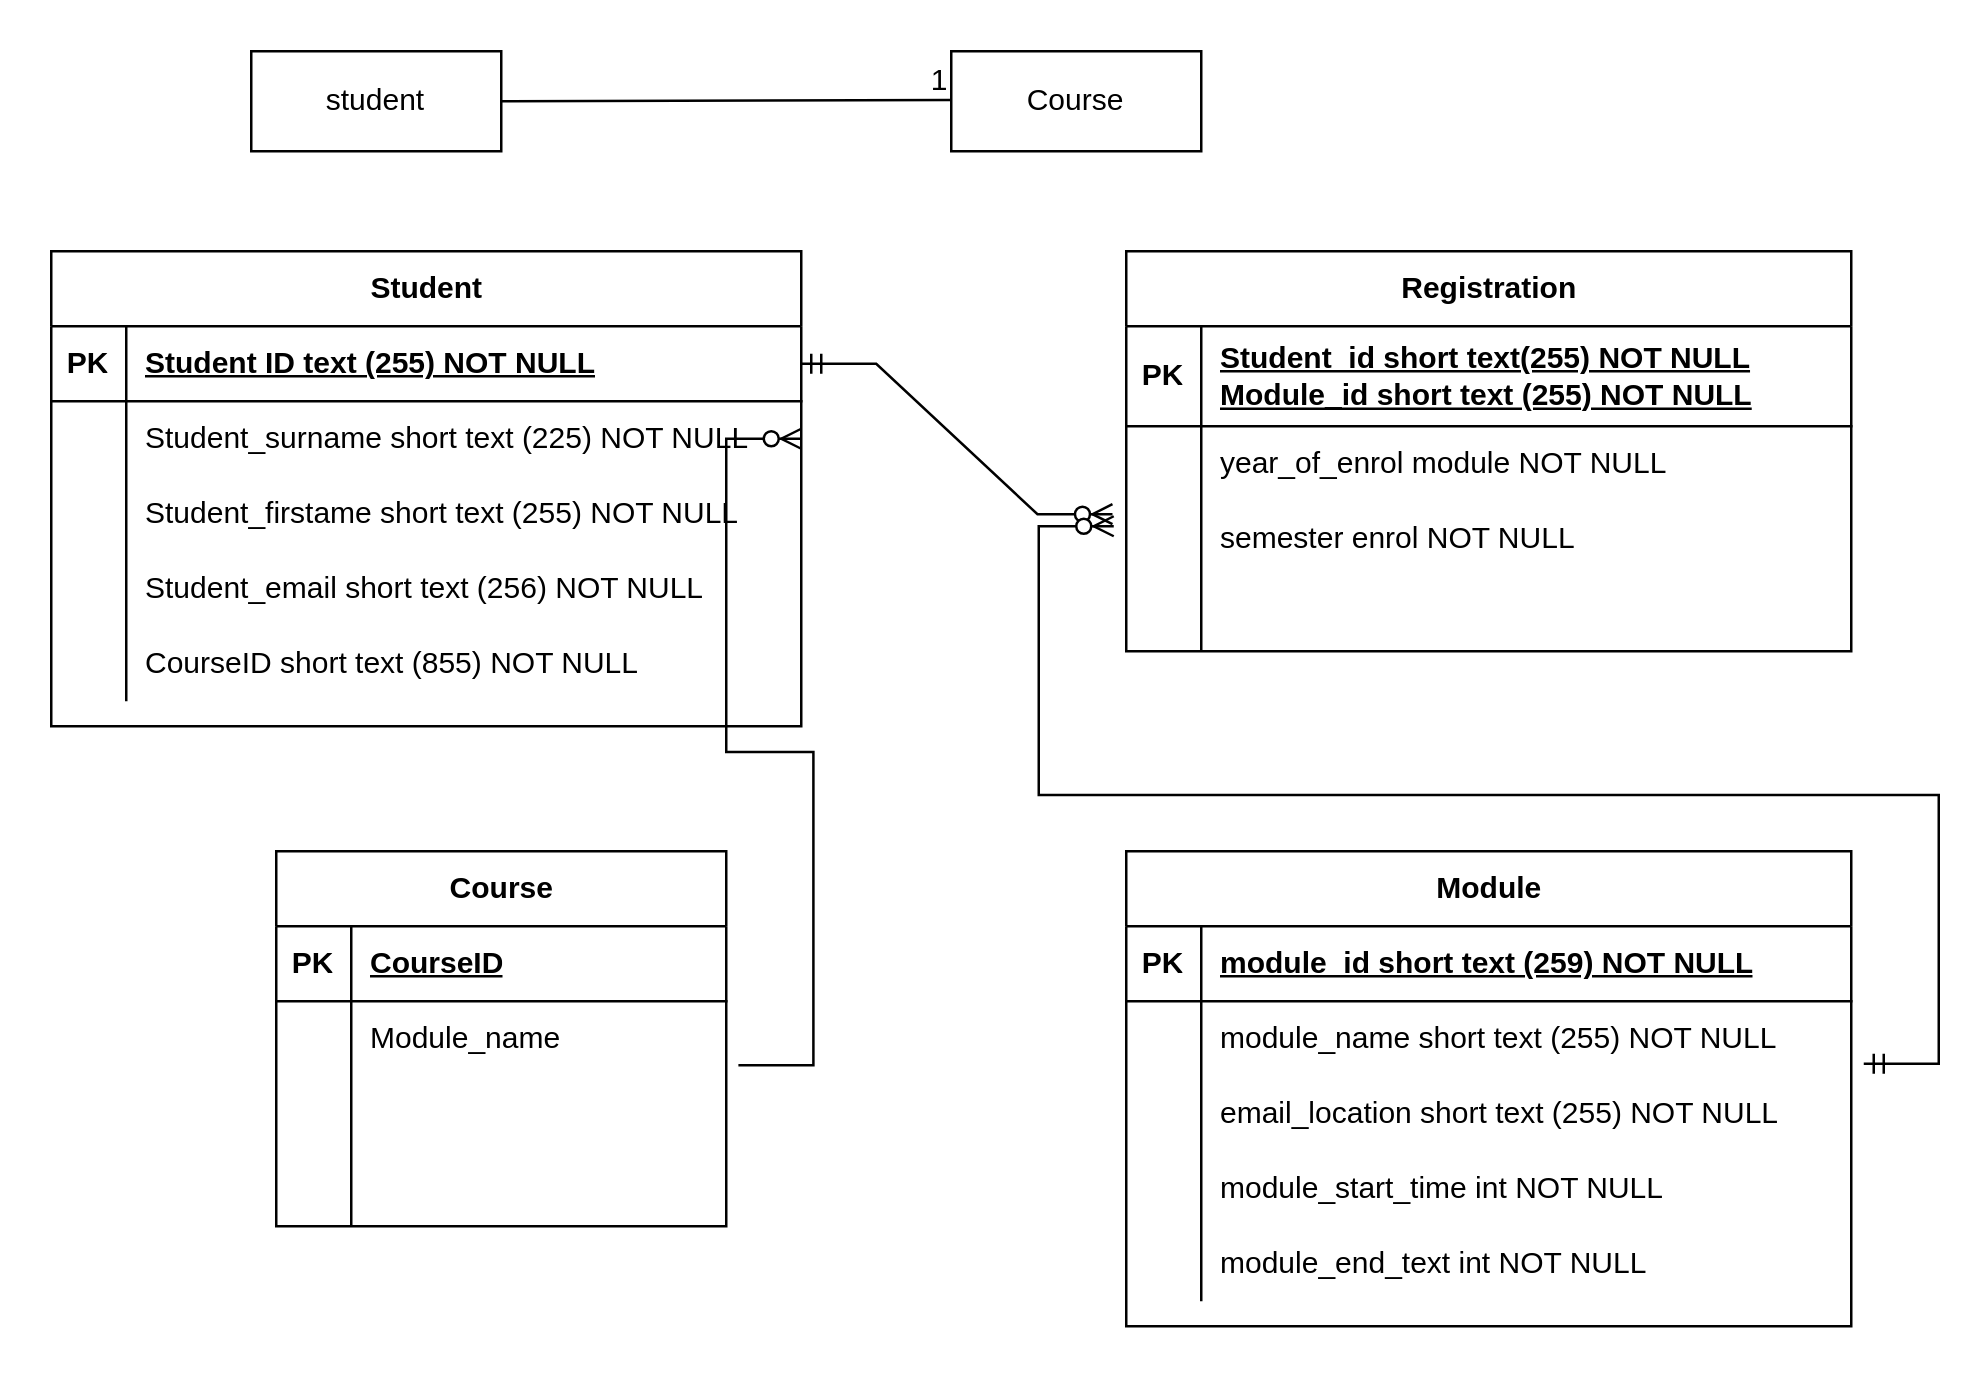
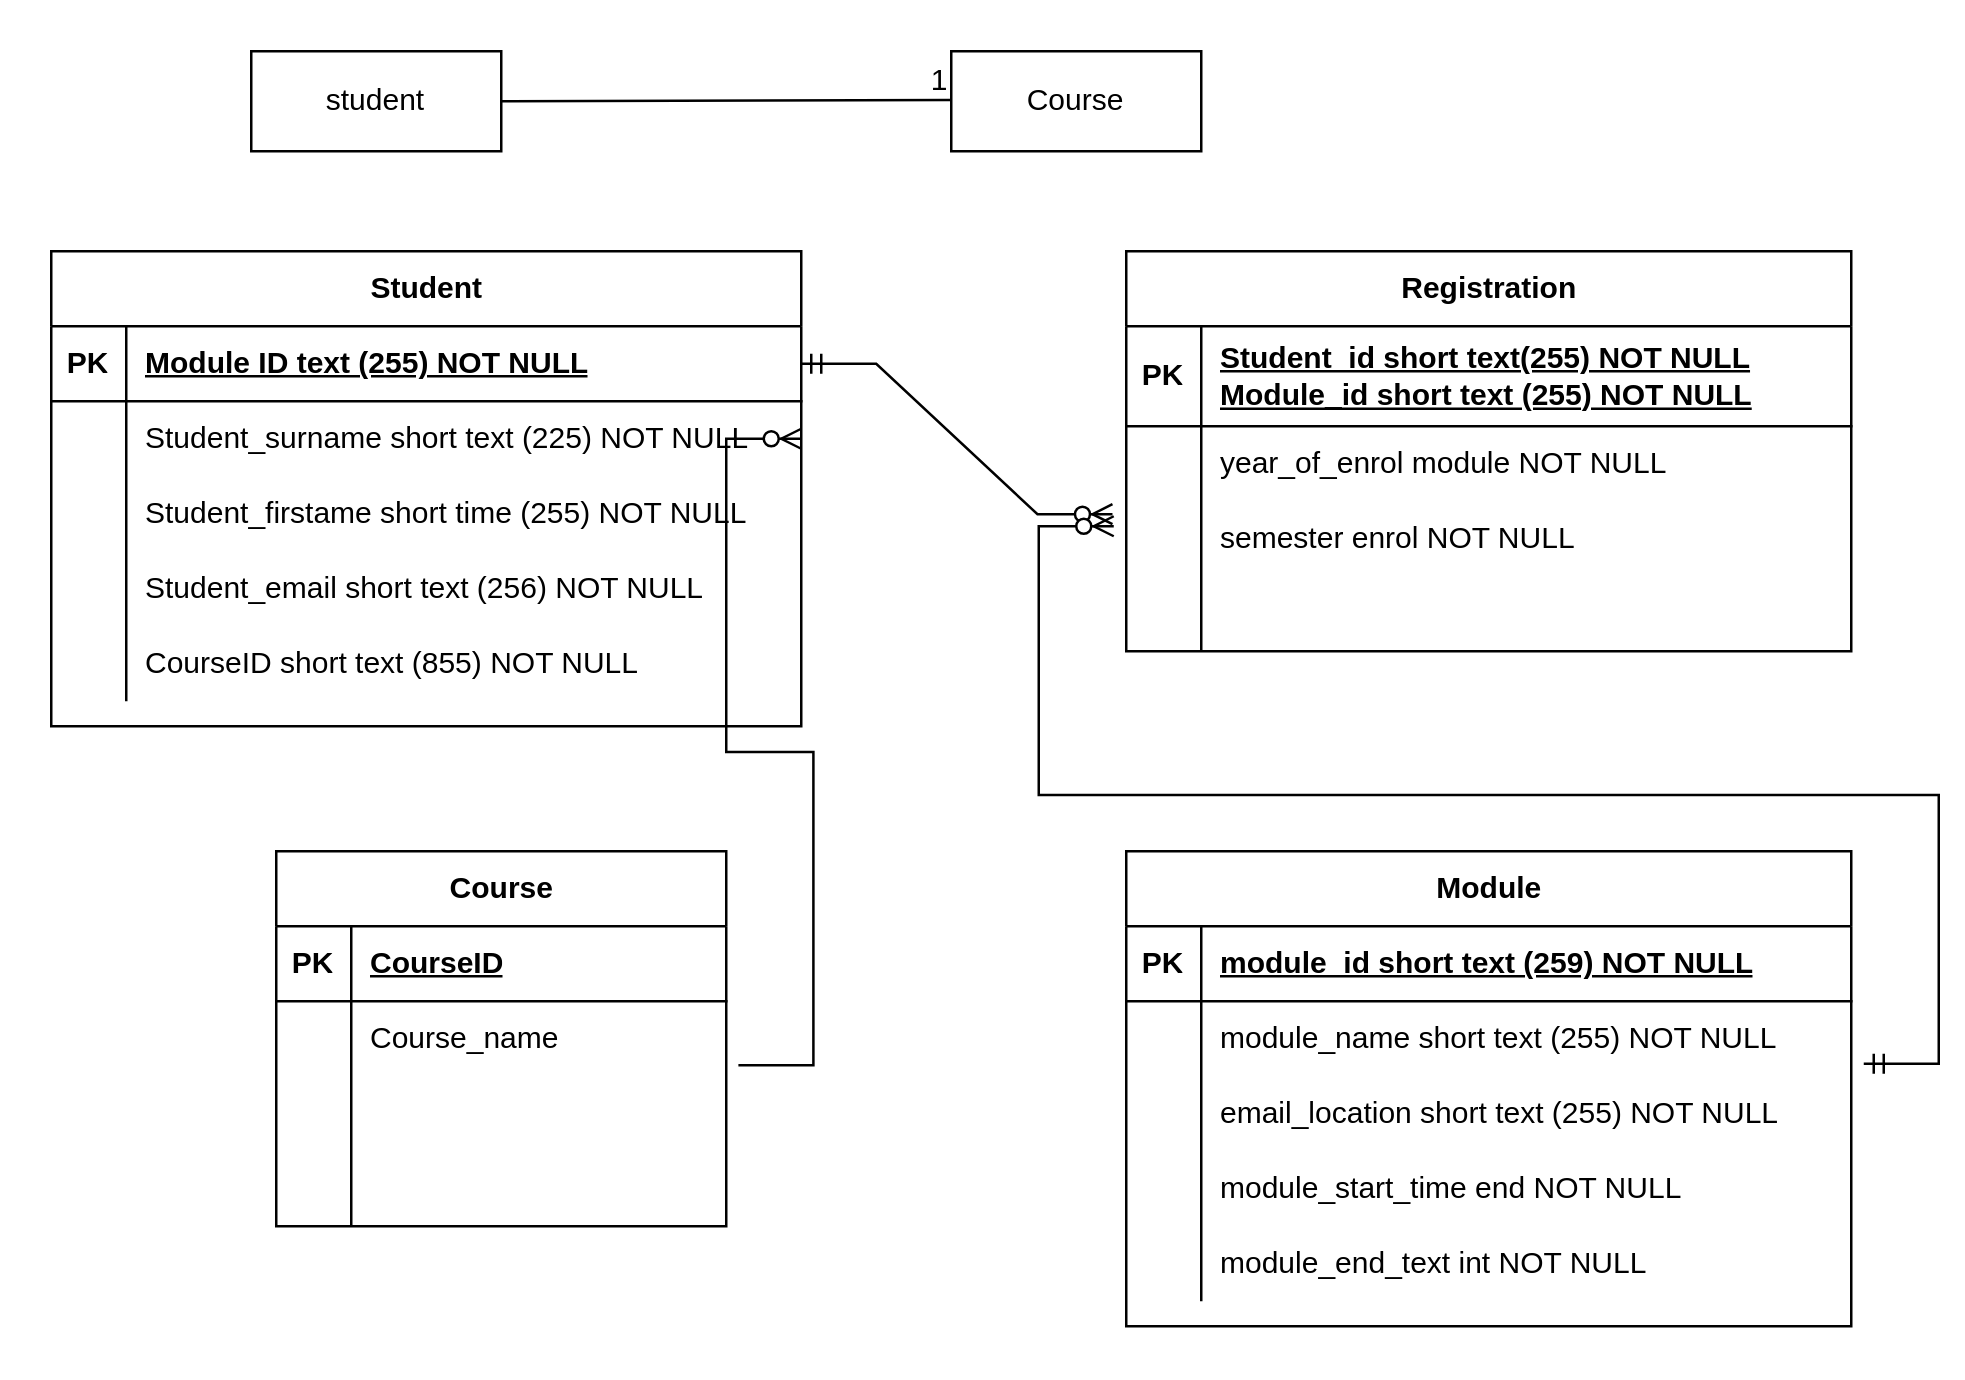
(379, 364) -> (366, 364)
(474, 514) -> (472, 514)
(460, 1039) -> (464, 1039)
(1450, 1189) -> (1454, 1189)
